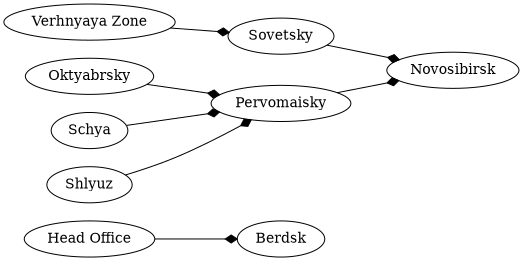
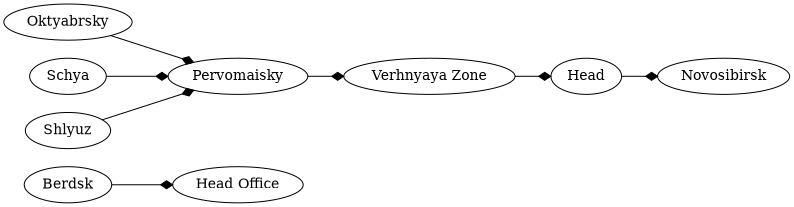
(281, 36) -> (586, 76)
(362, 88) -> (320, 76)
(190, 239) -> (136, 185)
